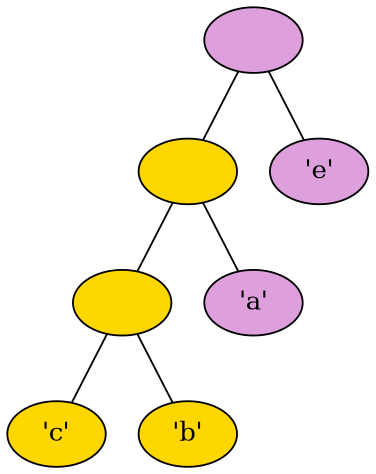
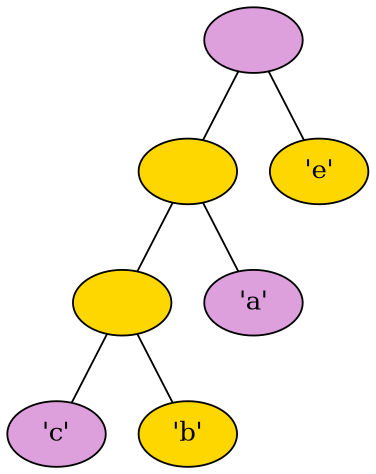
(319, 171) -> (319, 171)
(57, 434) -> (57, 434)
